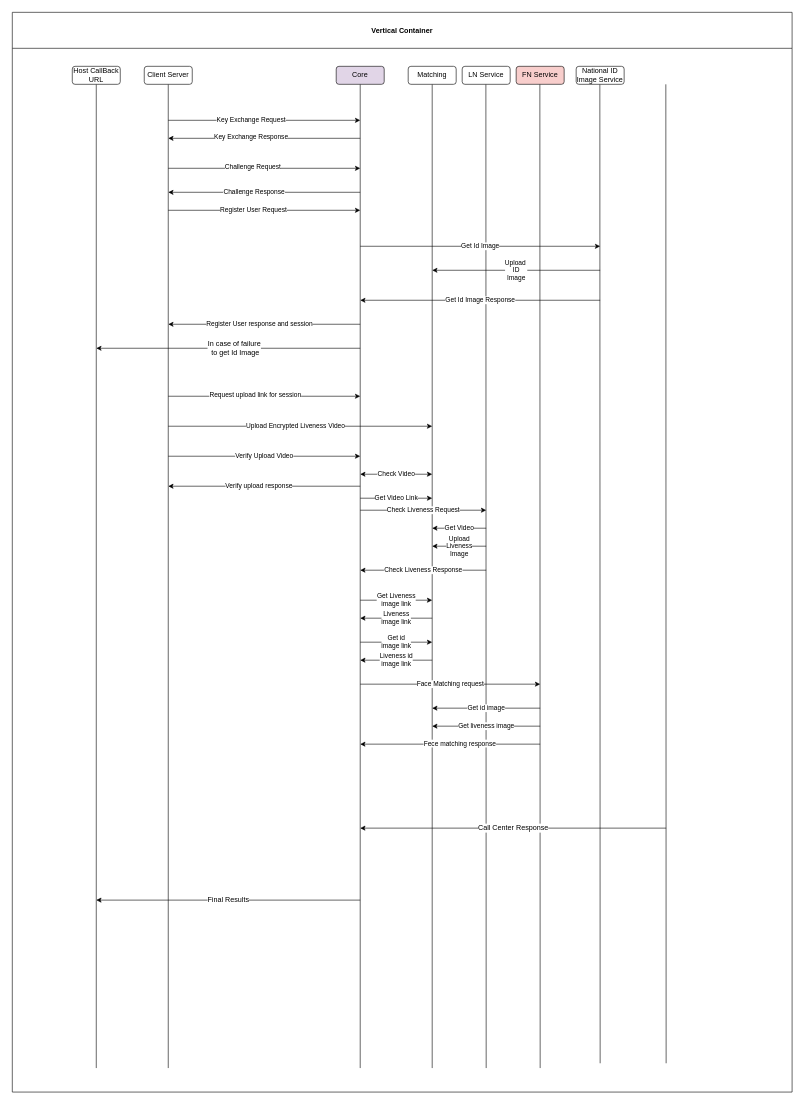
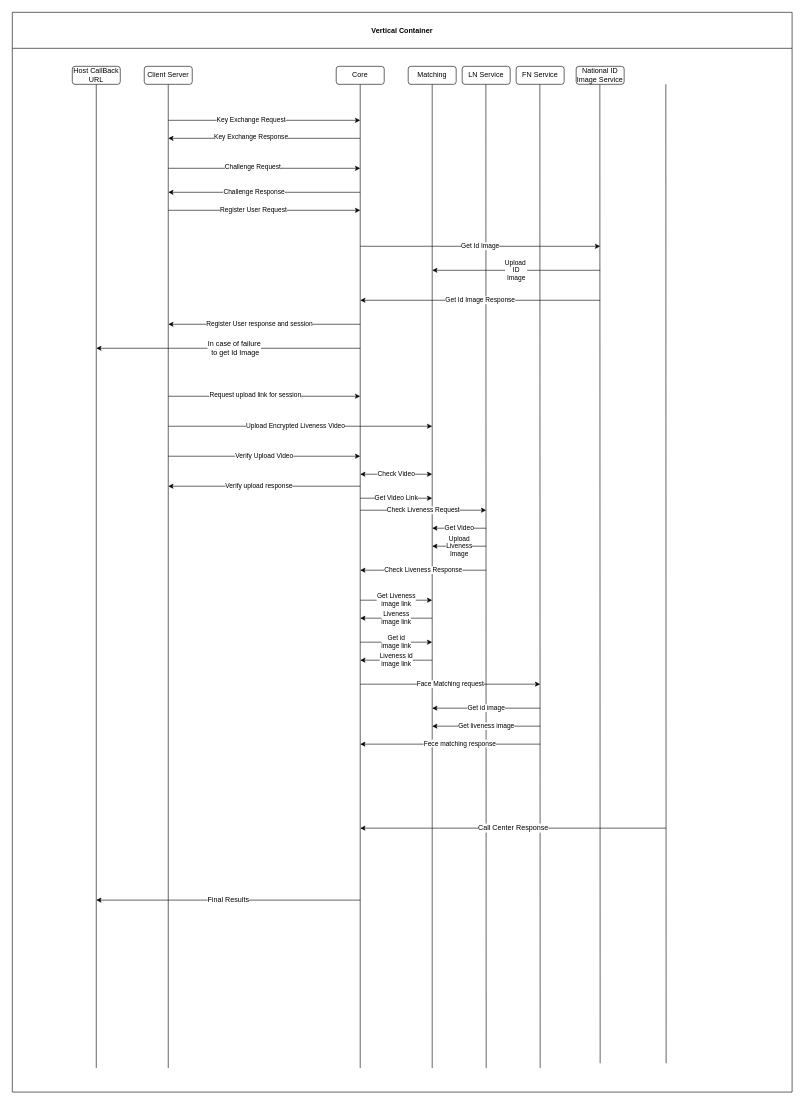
(360, 75) -> (360, 75)
(540, 75) -> (540, 75)
